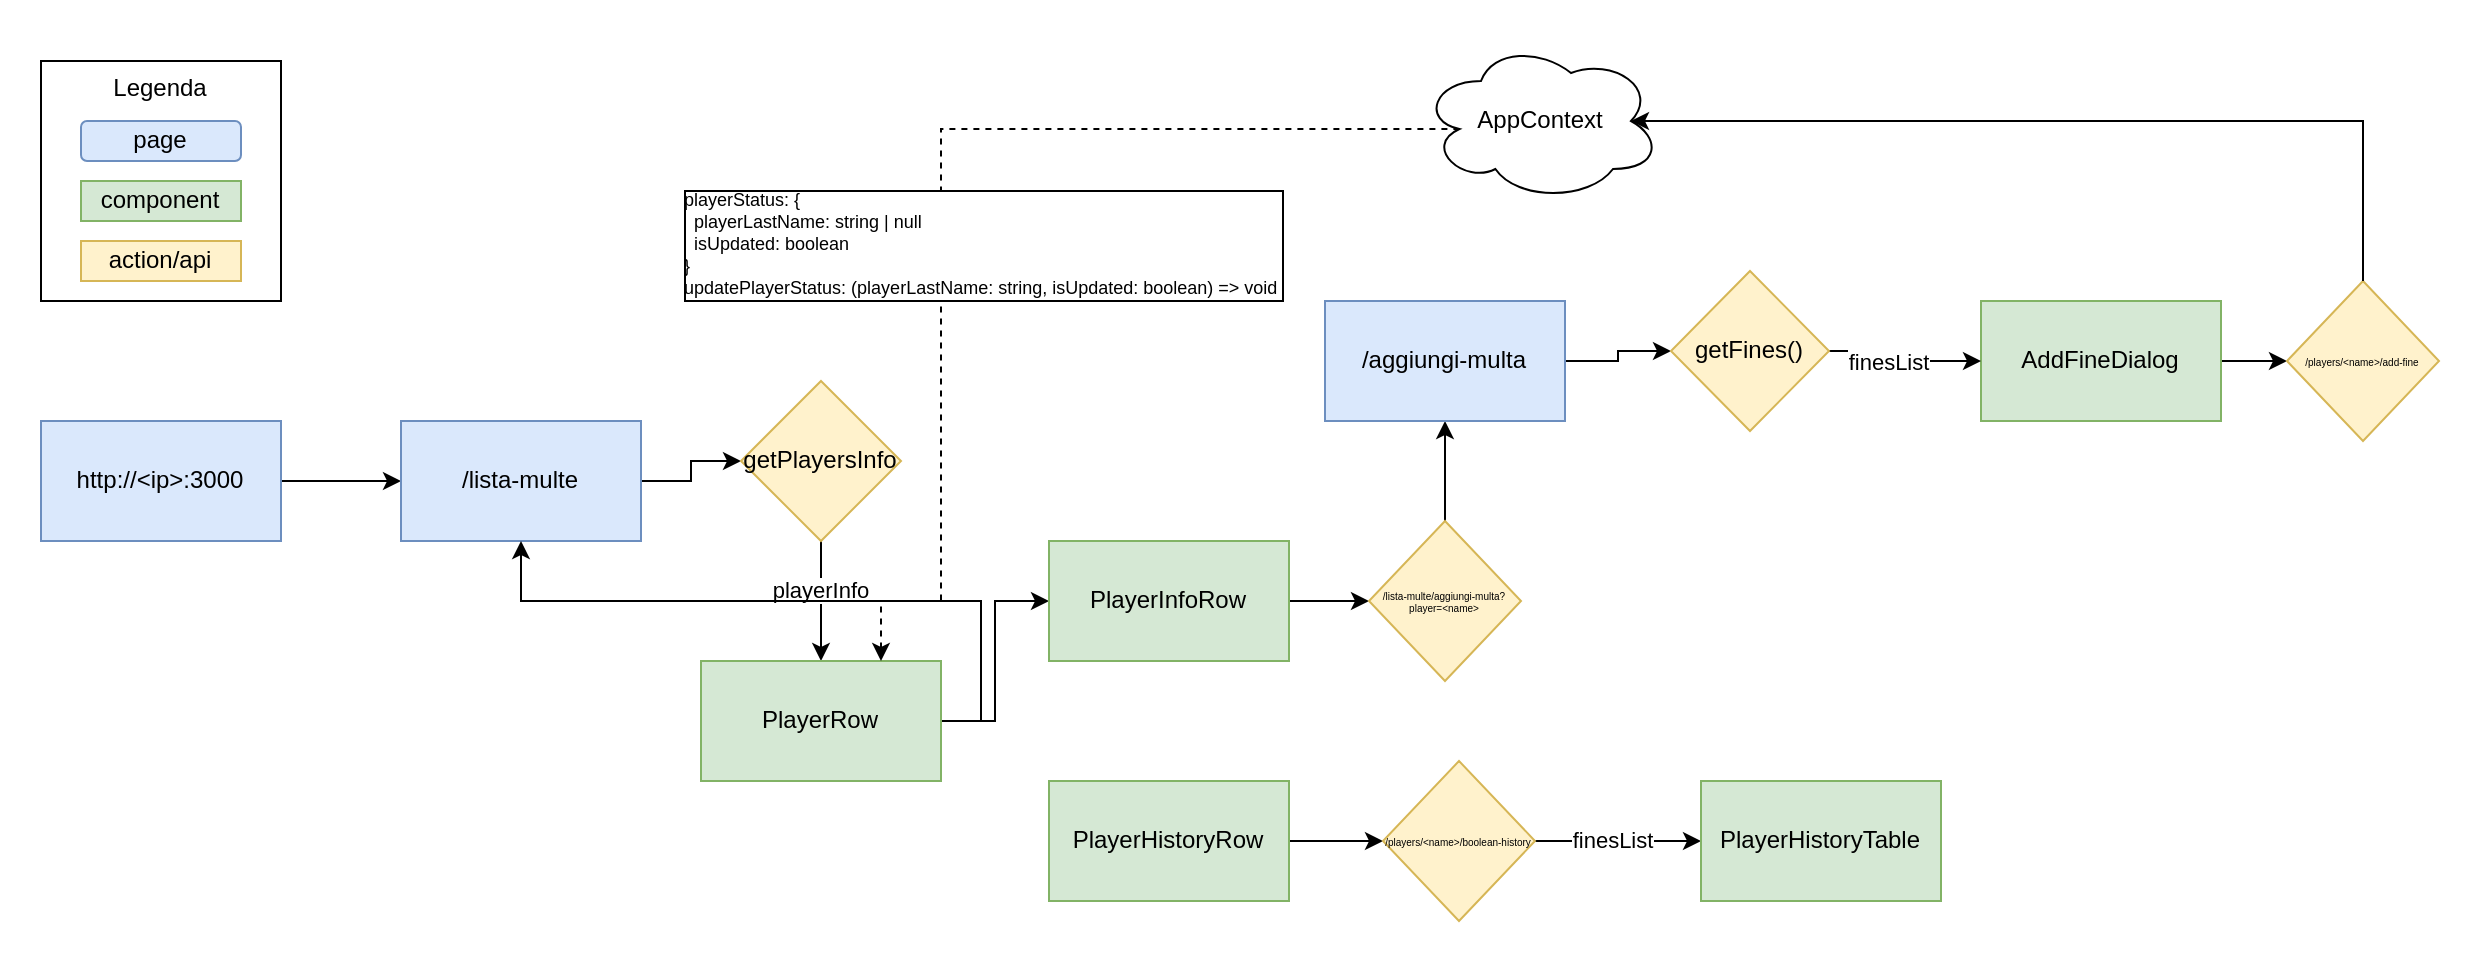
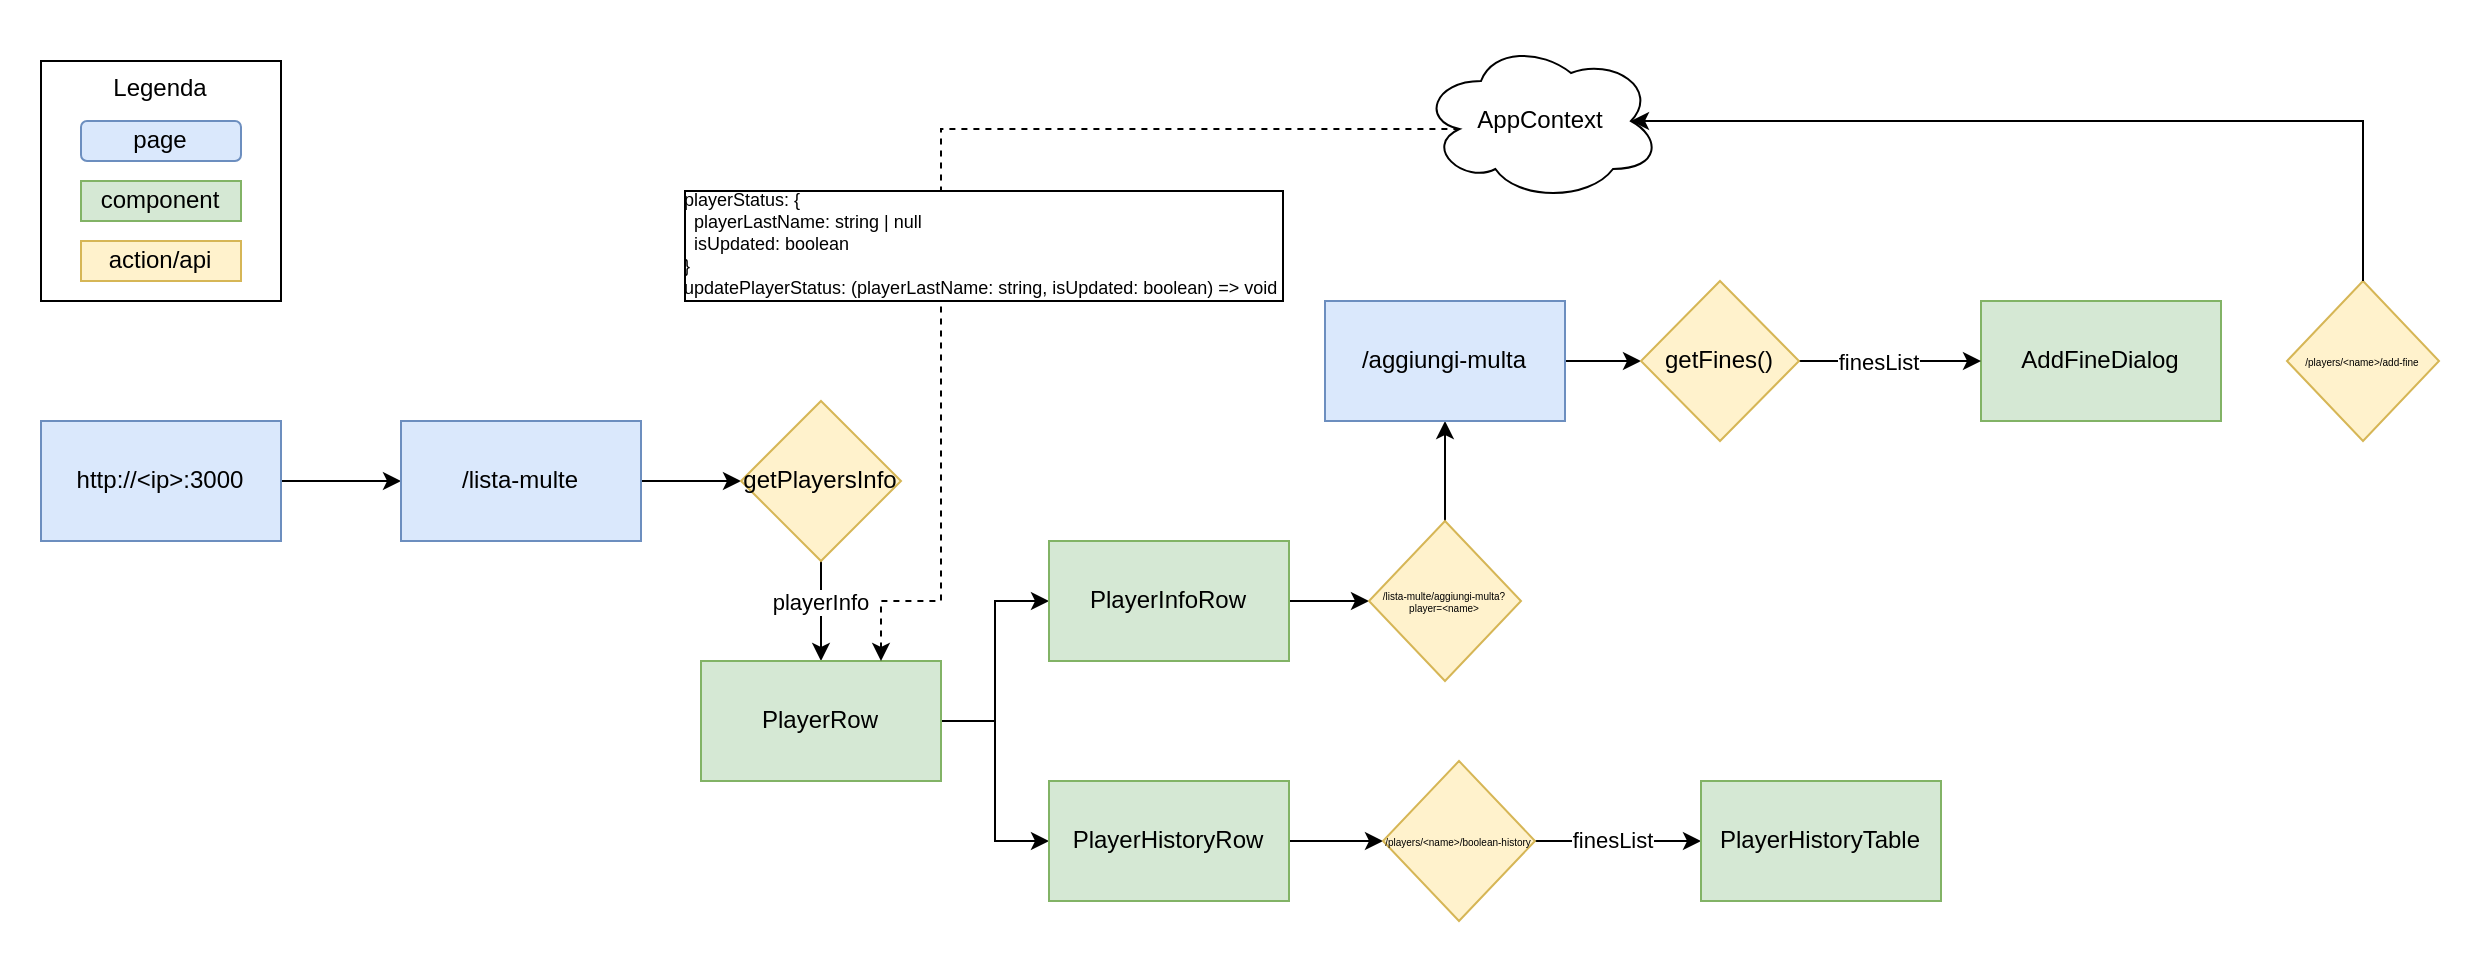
(1750, 351) -> (1720, 361)
(2247, 361) -> none
(821, 461) -> (821, 481)
(676, 601) -> (995, 803)
